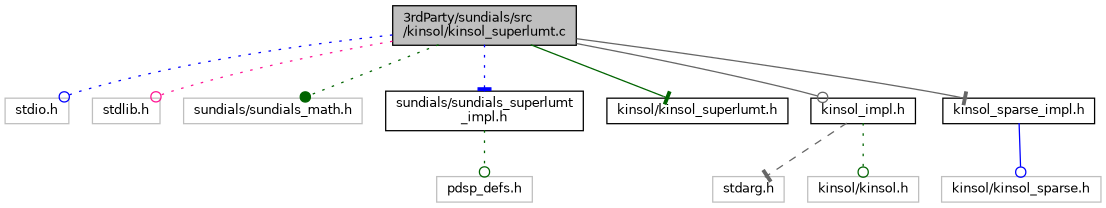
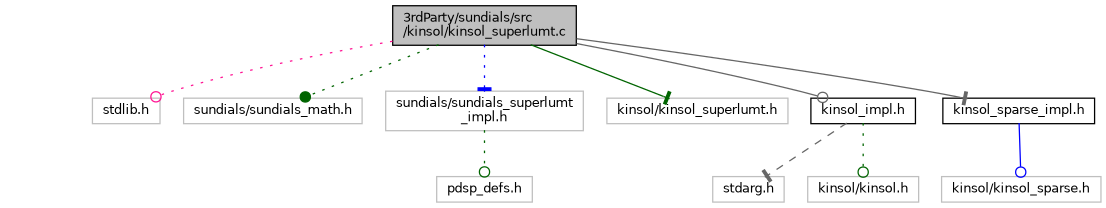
(37, 111) -> none
(484, 111) -> (484, 111)
(697, 111) -> (697, 111)
